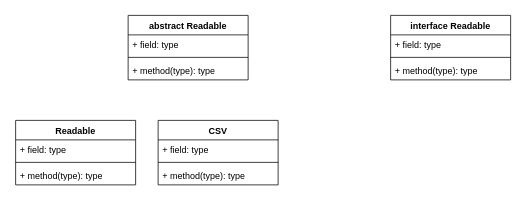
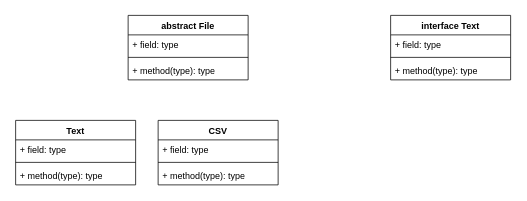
(188, 26) -> (188, 26)
(450, 26) -> (450, 26)
(75, 131) -> (75, 131)
